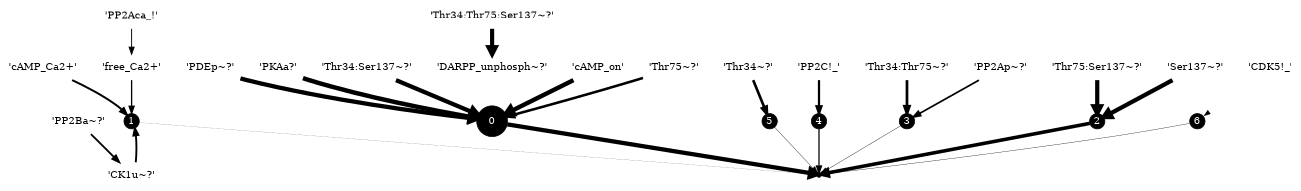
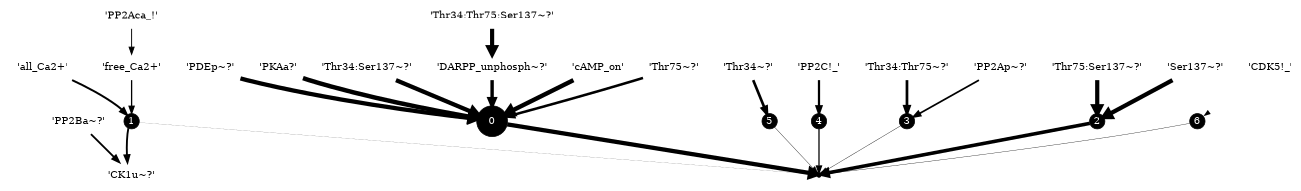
(43, 67) -> (43, 67)
none -> (492, 89)
(136, 149) -> (127, 142)
